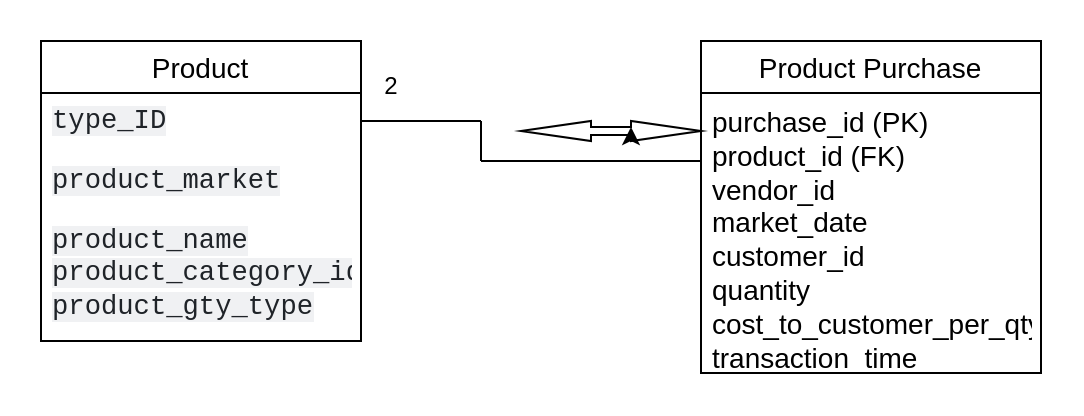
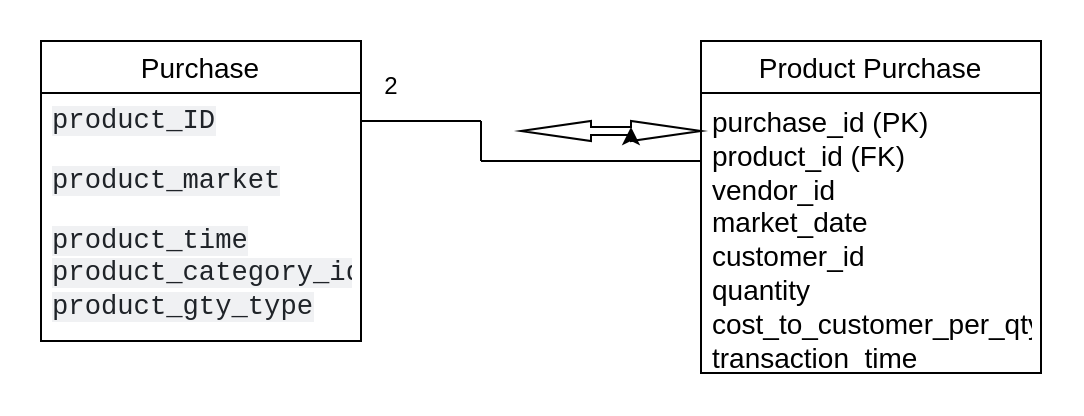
(200, 69) -> (200, 69)
(100, 121) -> (120, 121)
(178, 270) -> (178, 270)
